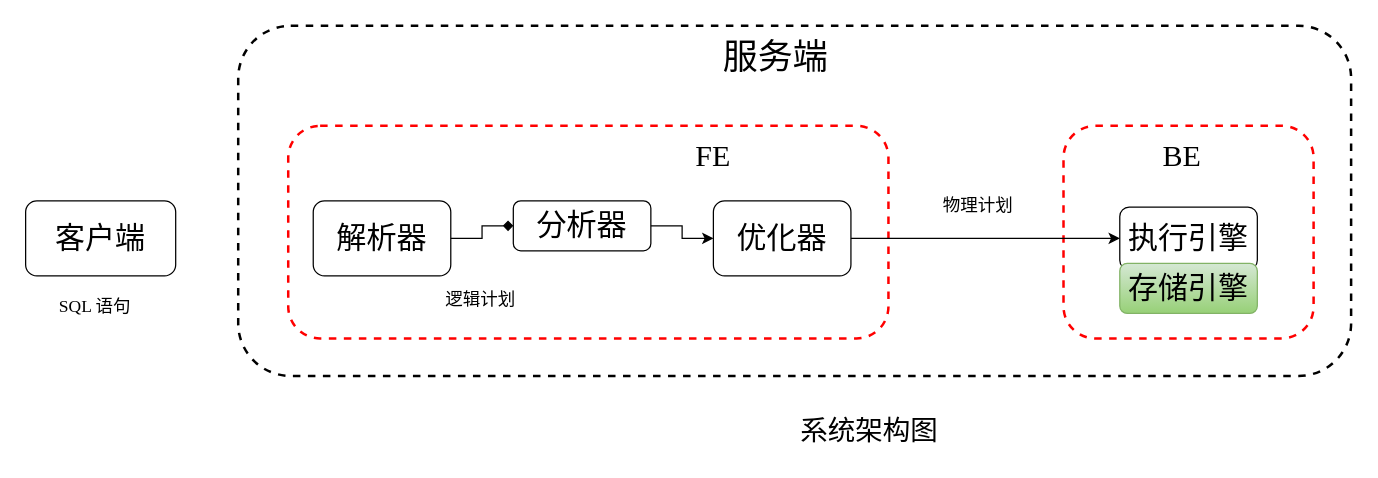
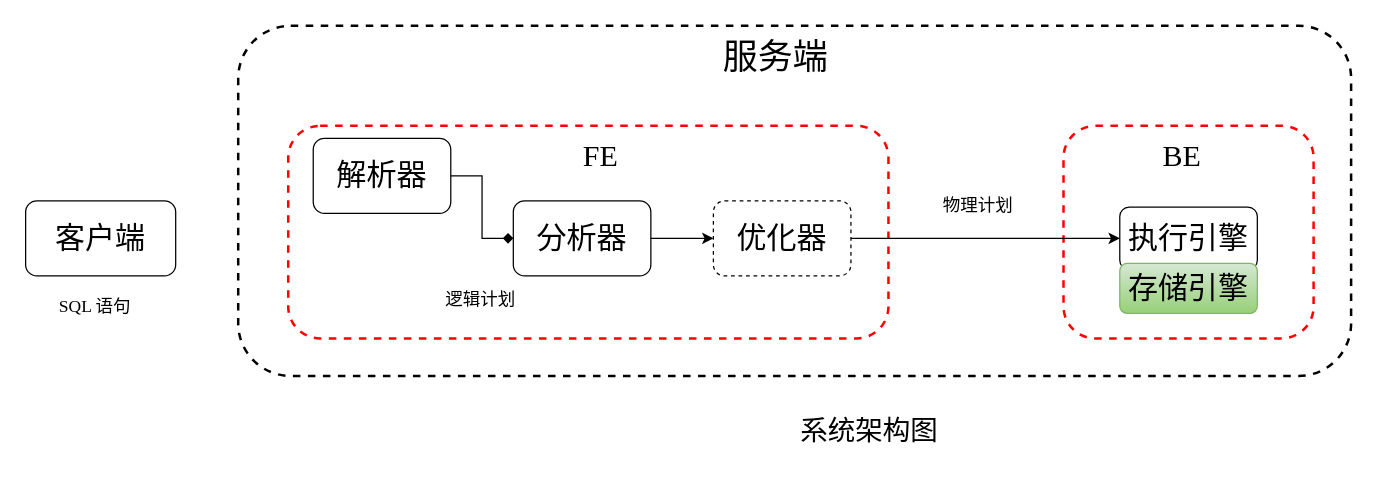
(713, 157) -> (601, 157)
(582, 226) -> (582, 238)
(382, 238) -> (382, 176)
(782, 238) -> (782, 238)
